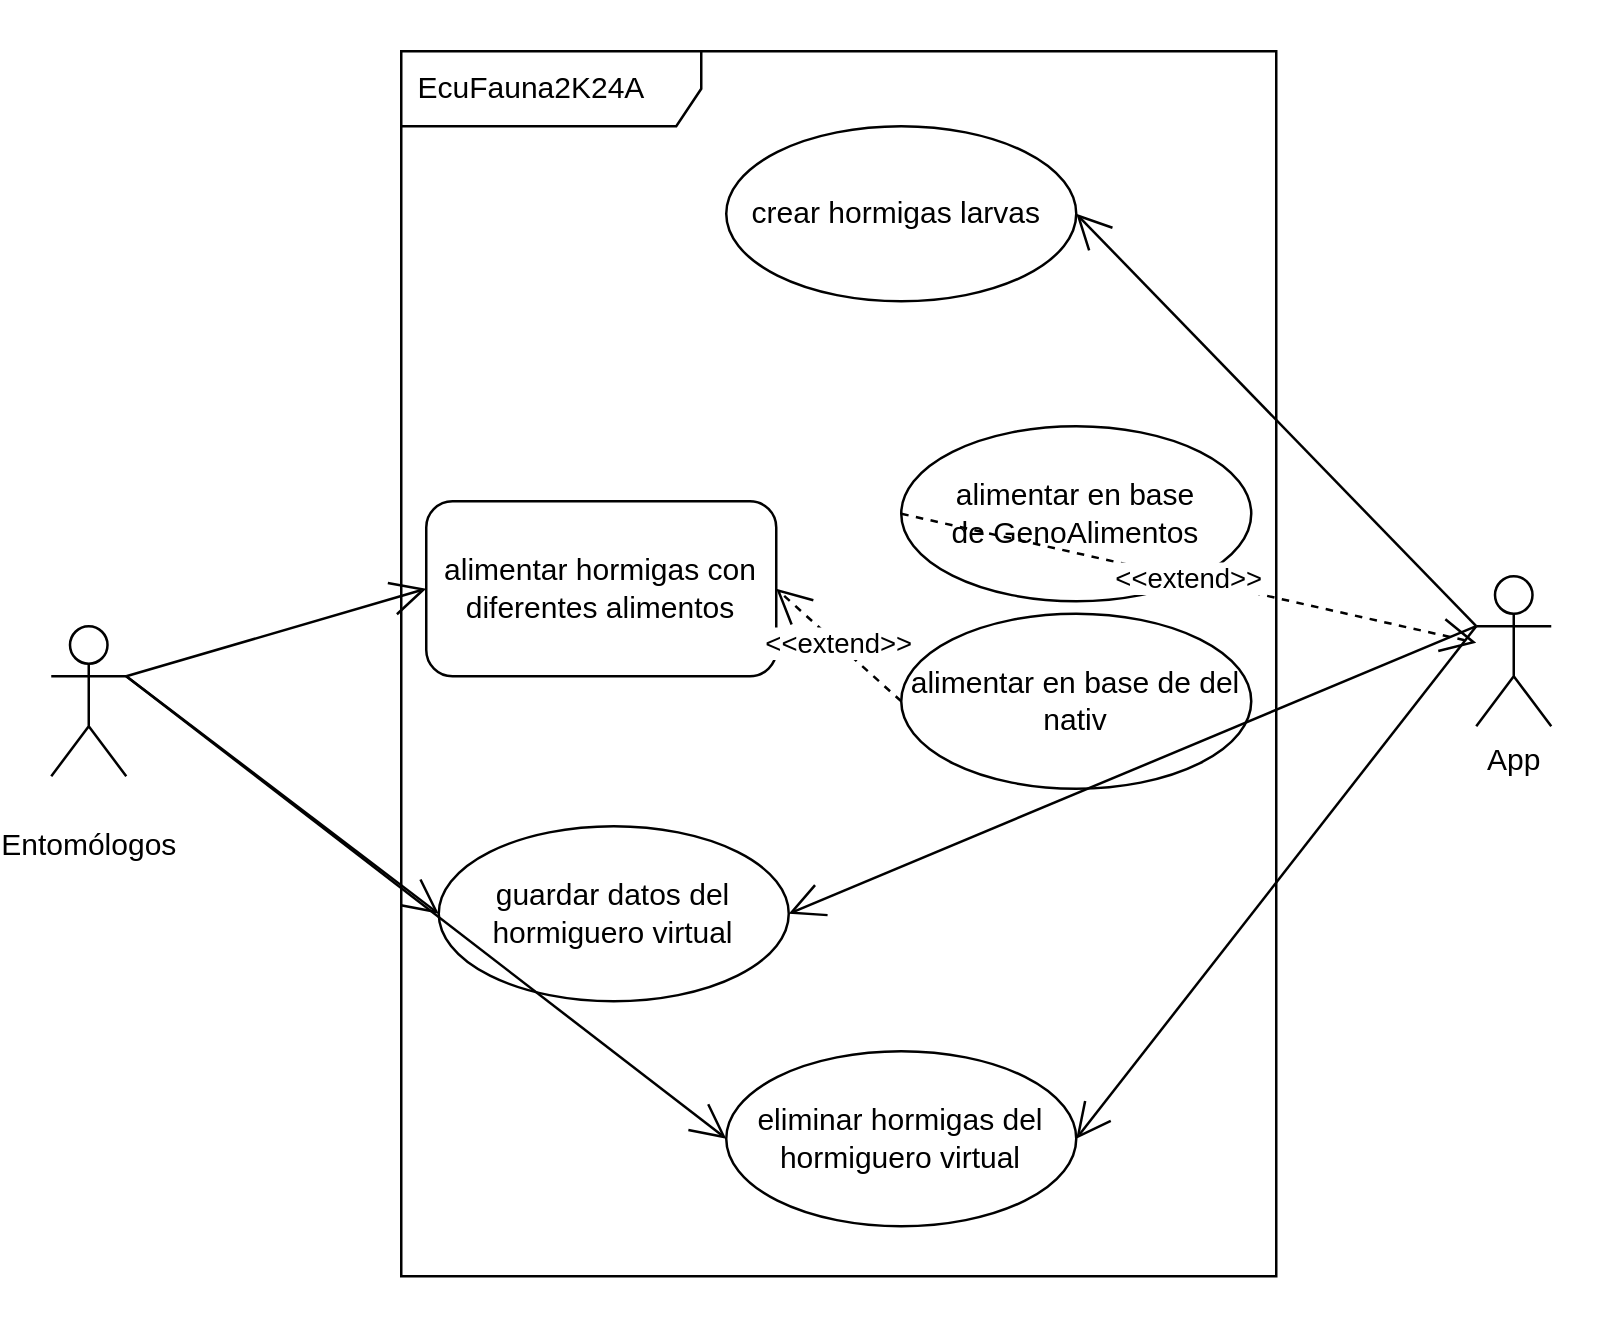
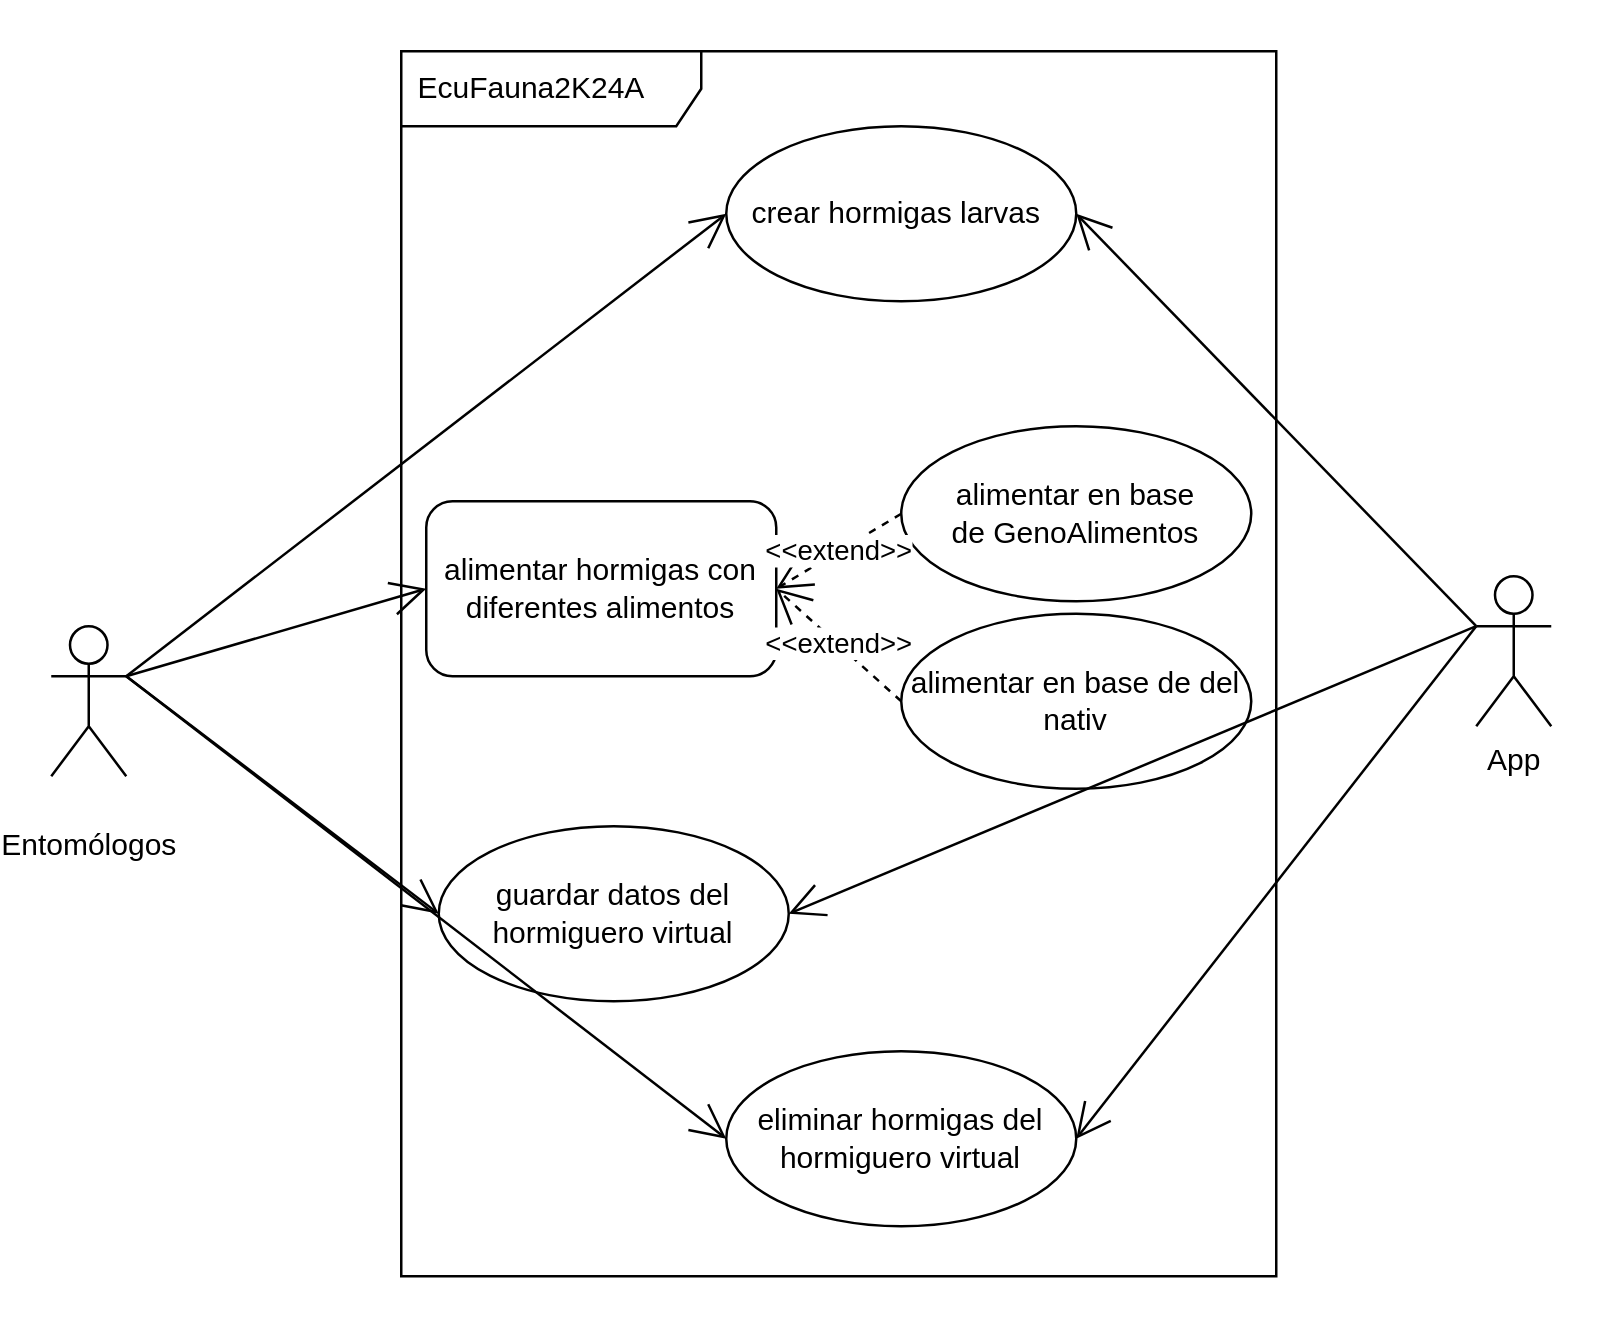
none -> (563, 339)
(1008, 538) -> (884, 524)
